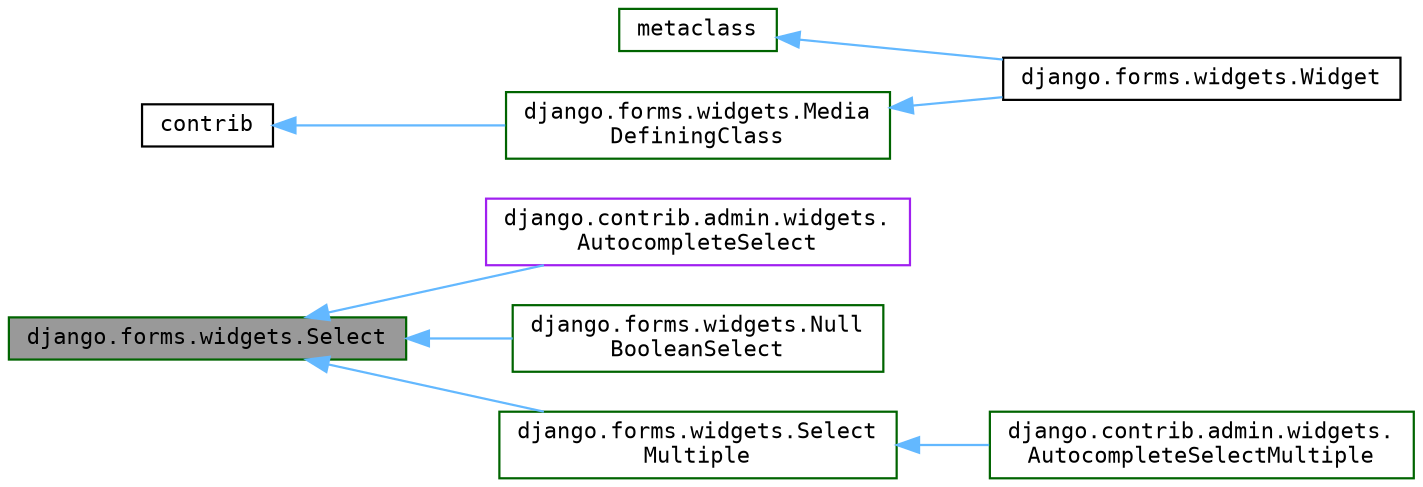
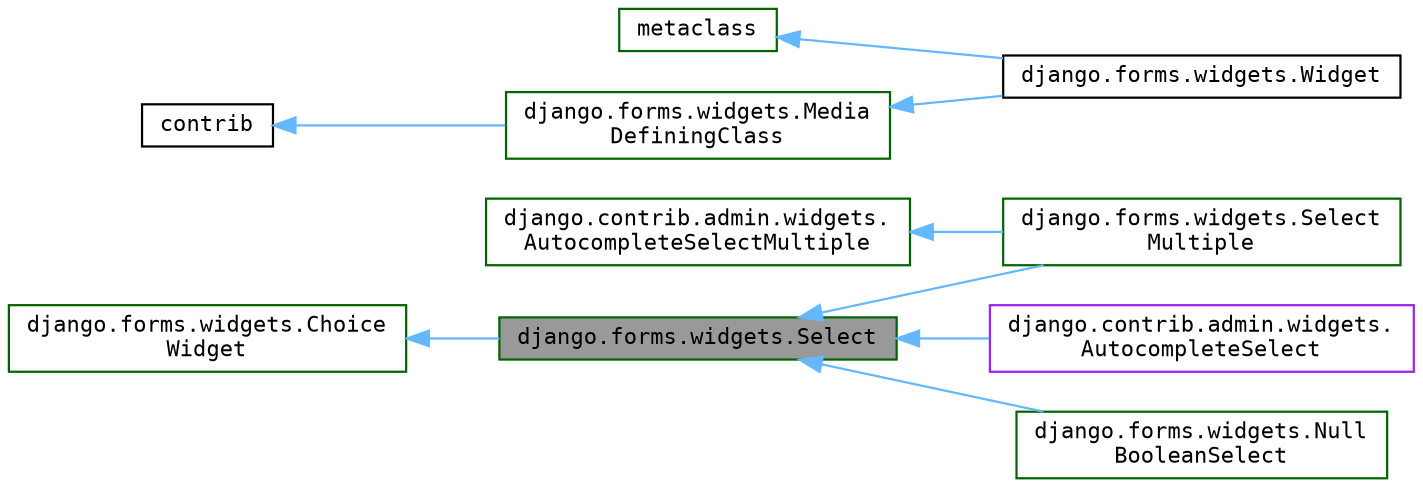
none -> (208, 338)
(954, 445) -> (968, 232)
